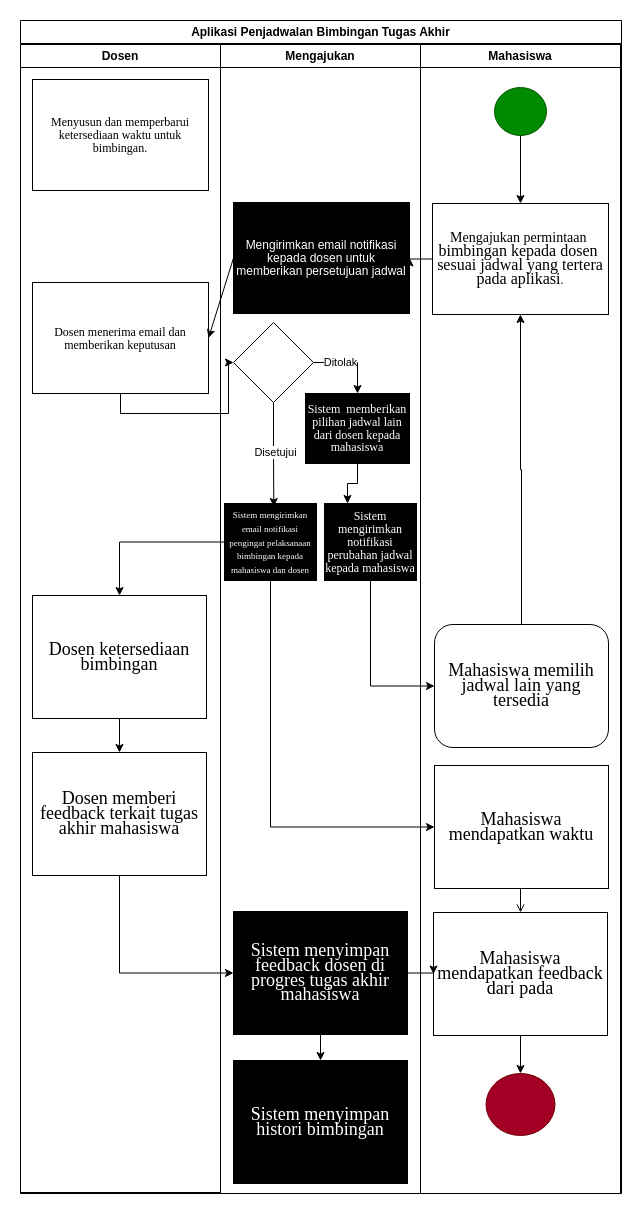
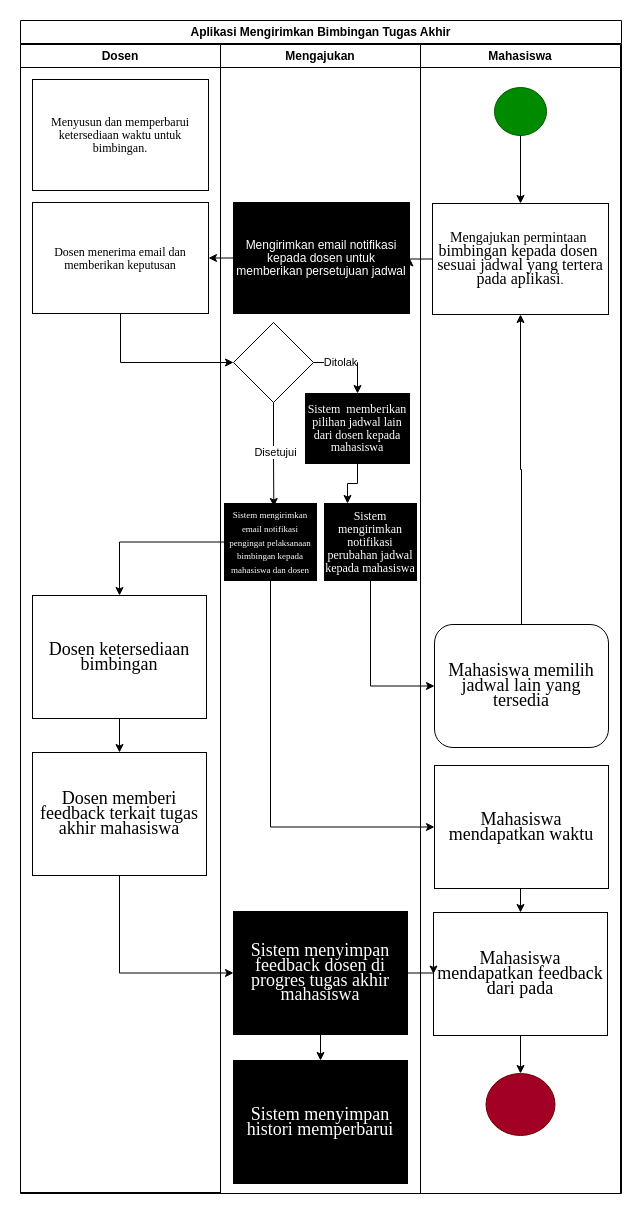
(321, 33) -> (321, 33)
(121, 338) -> (121, 258)
(521, 906) -> (521, 904)
(321, 1123) -> (321, 1123)
